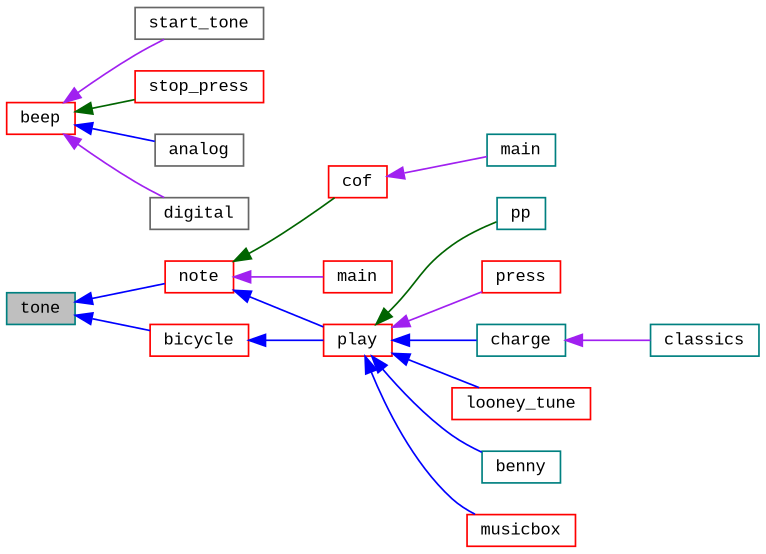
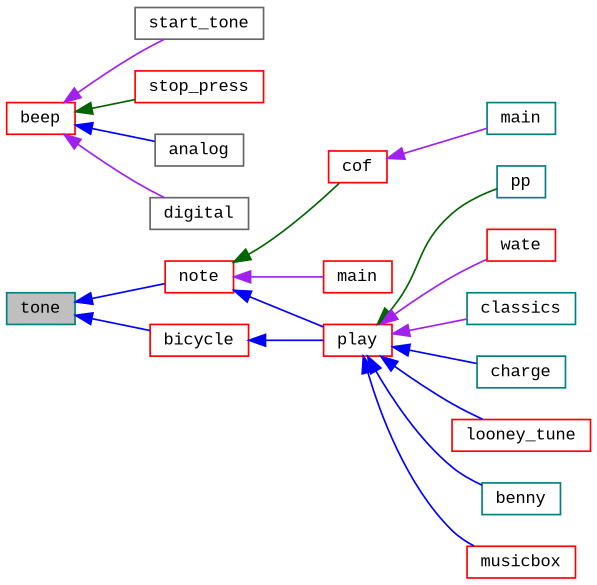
(521, 277) -> (521, 245)
(616, 340) -> (438, 325)
